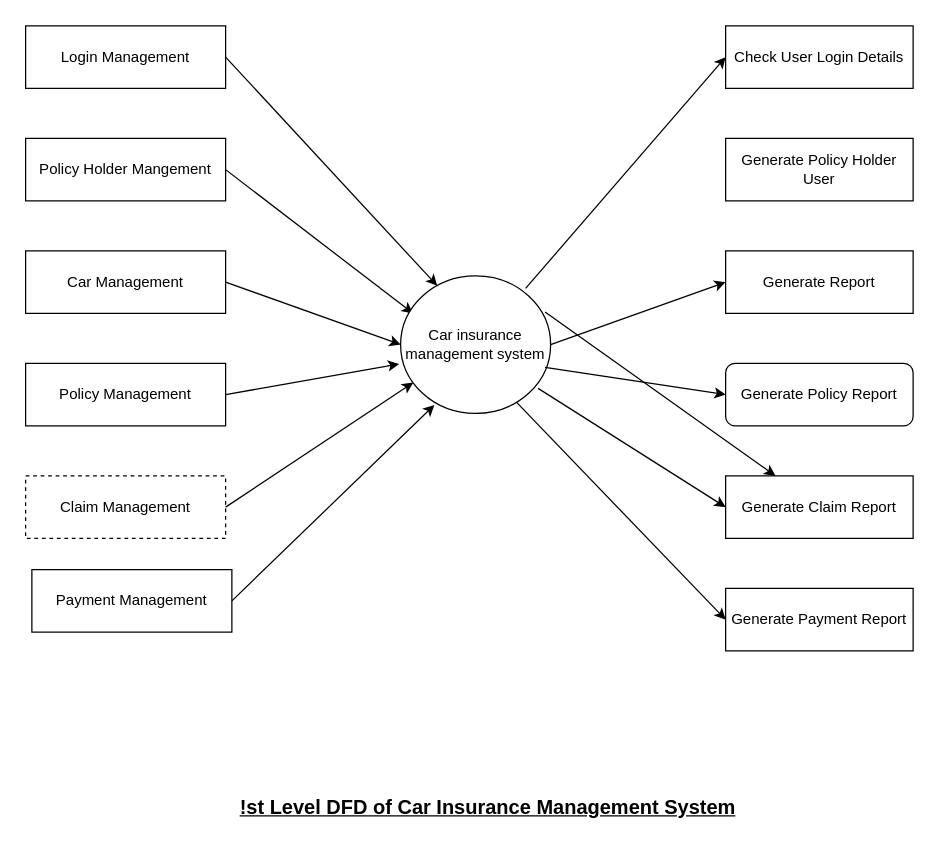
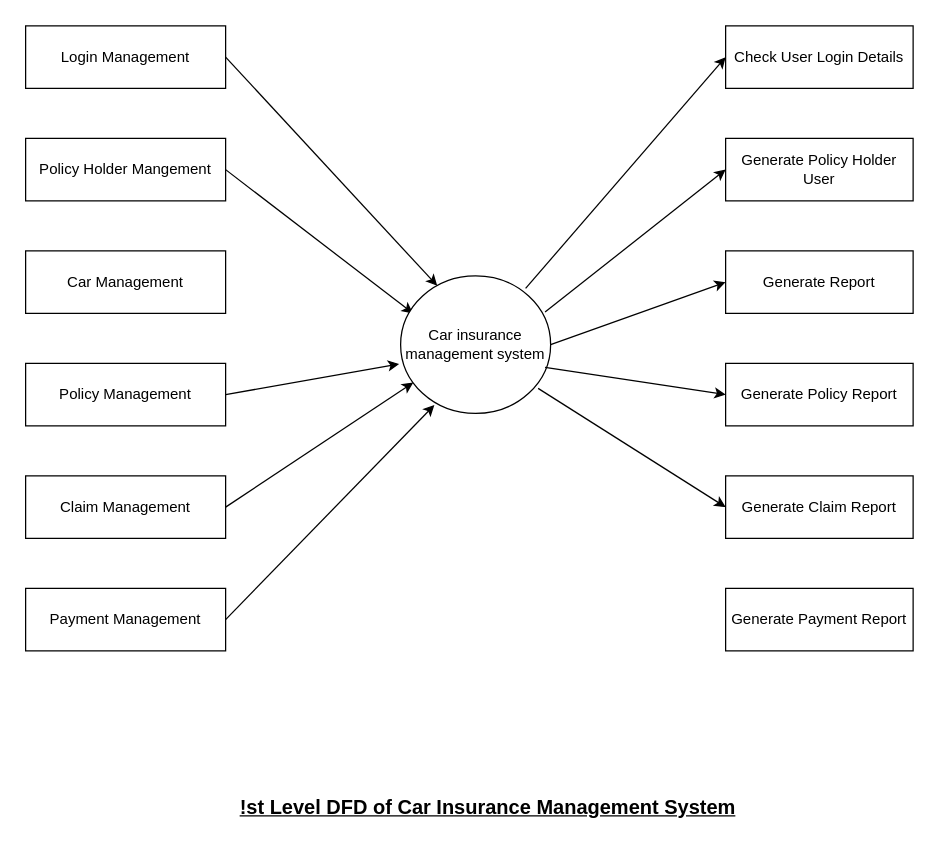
(309, 312) -> none
(819, 394) -> (819, 394)
(708, 428) -> (632, 243)
(126, 507) -> (126, 507)
(618, 508) -> none
(132, 601) -> (126, 619)
